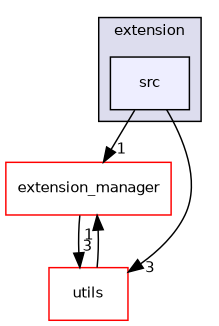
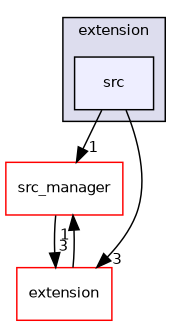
(88, 189) -> (64, 189)
(88, 294) -> (64, 294)
